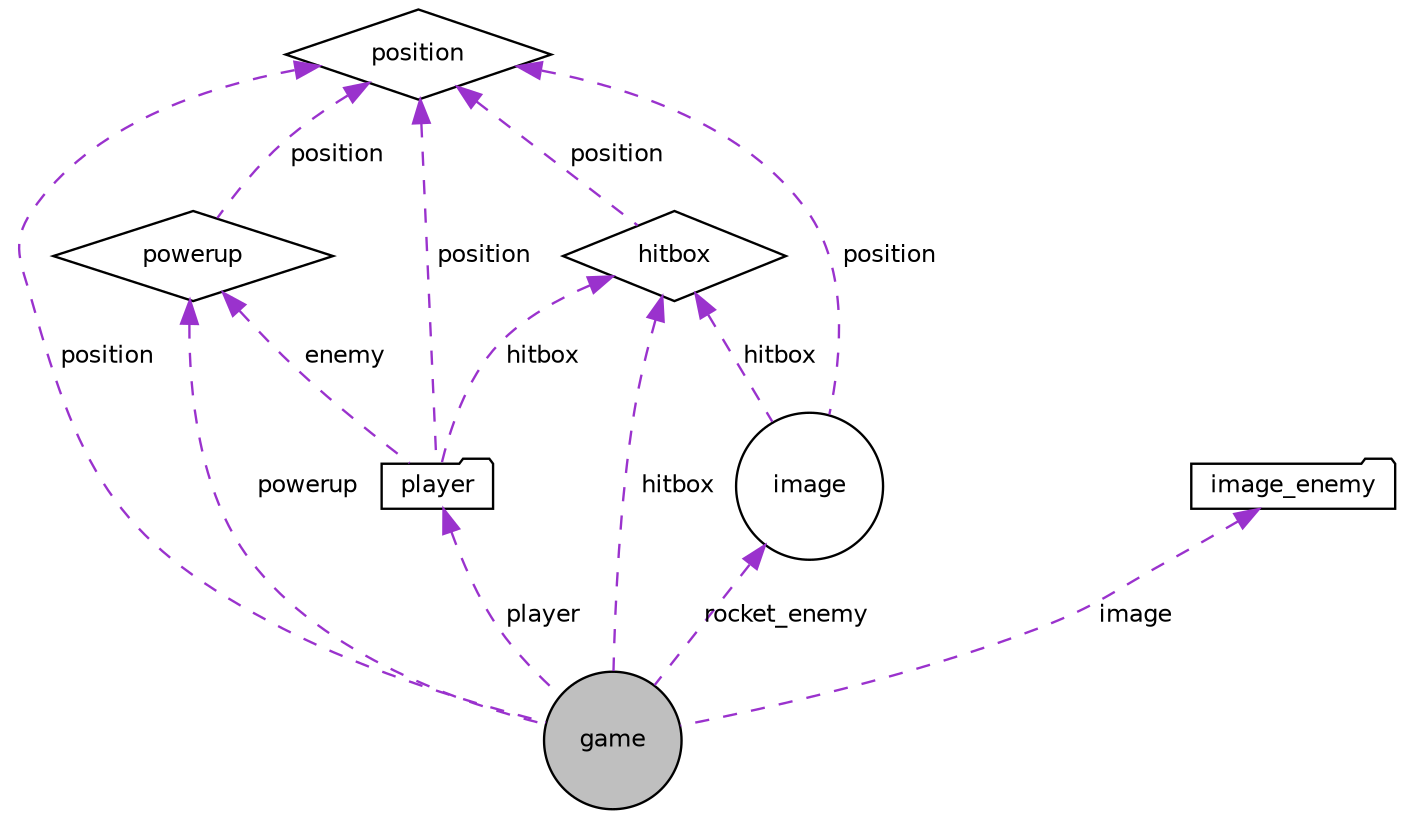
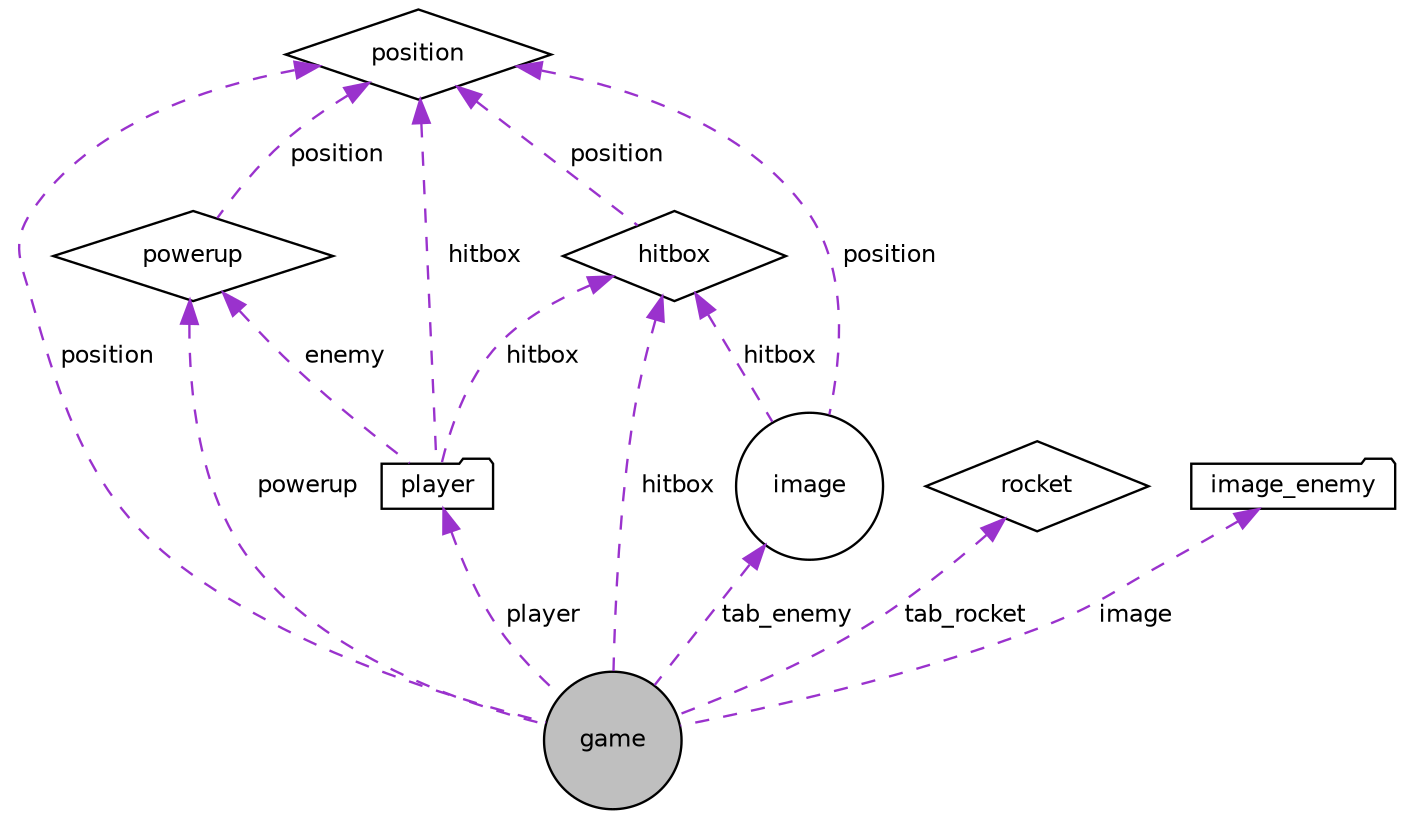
(481, 256) -> (481, 256)
none -> (1037, 486)
(783, 616) -> (783, 616)
